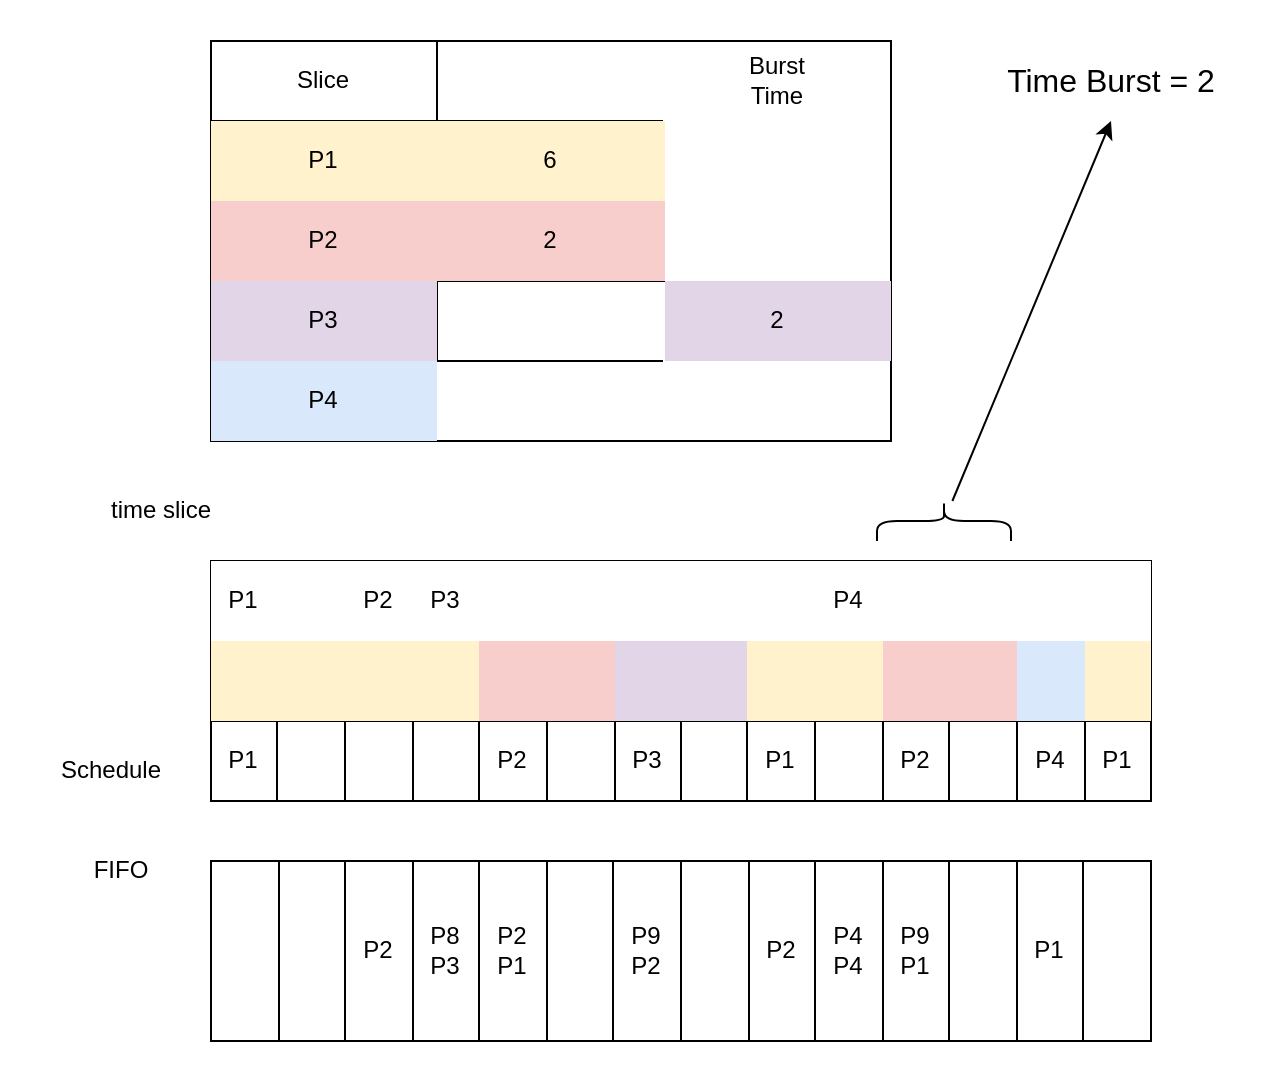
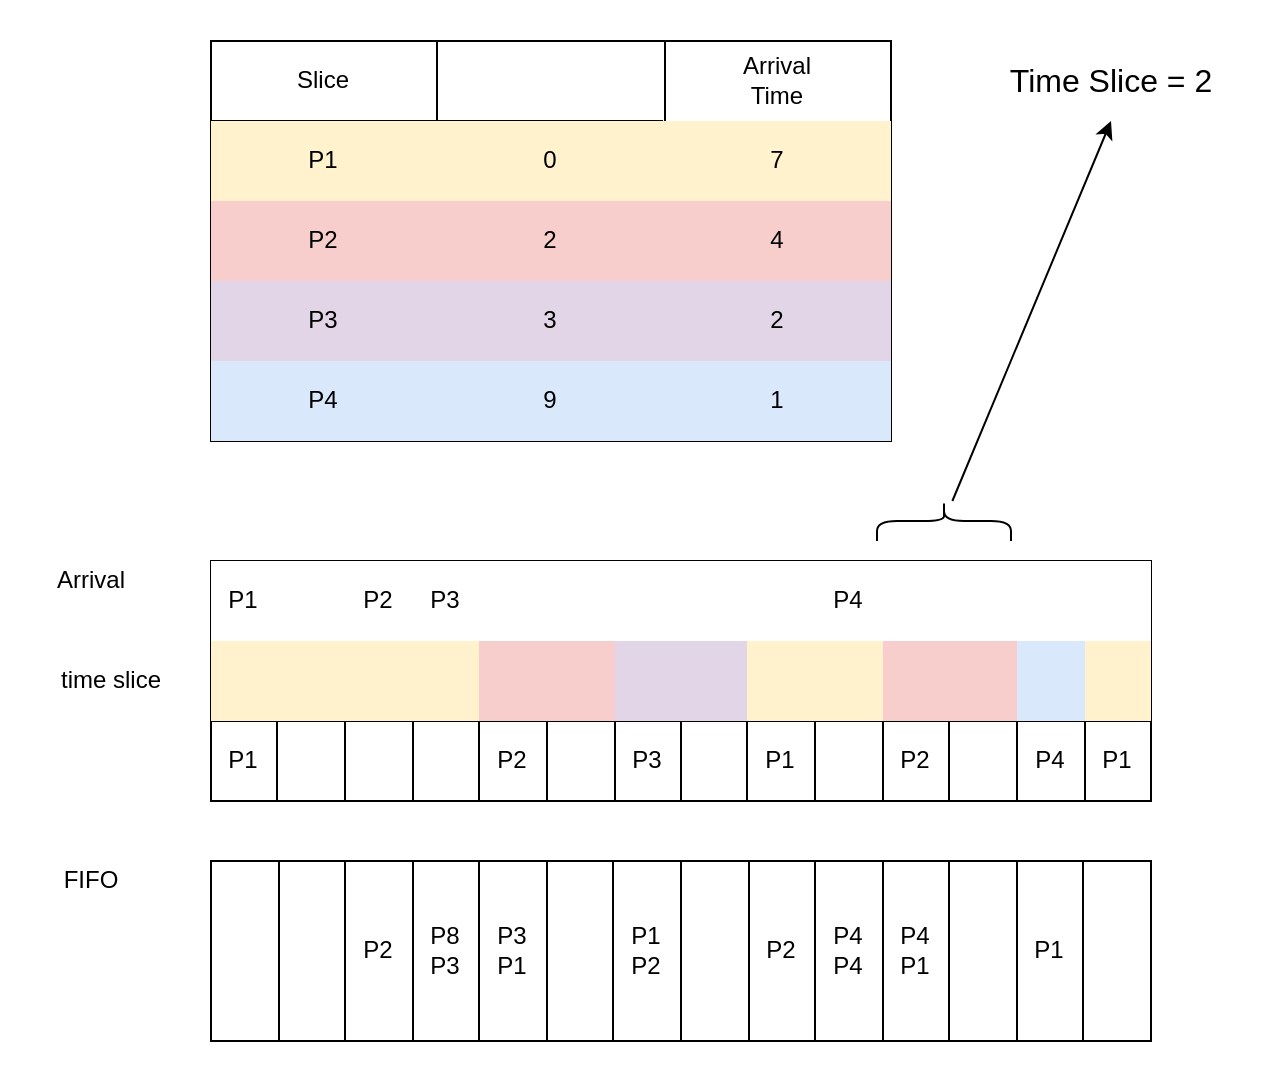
(778, 81) -> (778, 81)
(1112, 81) -> (1112, 81)
(551, 161) -> (551, 161)
none -> (778, 161)
none -> (778, 241)
none -> (551, 321)
none -> (551, 401)
none -> (778, 401)
(161, 511) -> (111, 681)
none -> (91, 581)
(111, 771) -> none
(121, 871) -> (91, 881)
(513, 951) -> (513, 951)
(647, 951) -> (647, 951)
(916, 951) -> (916, 951)
